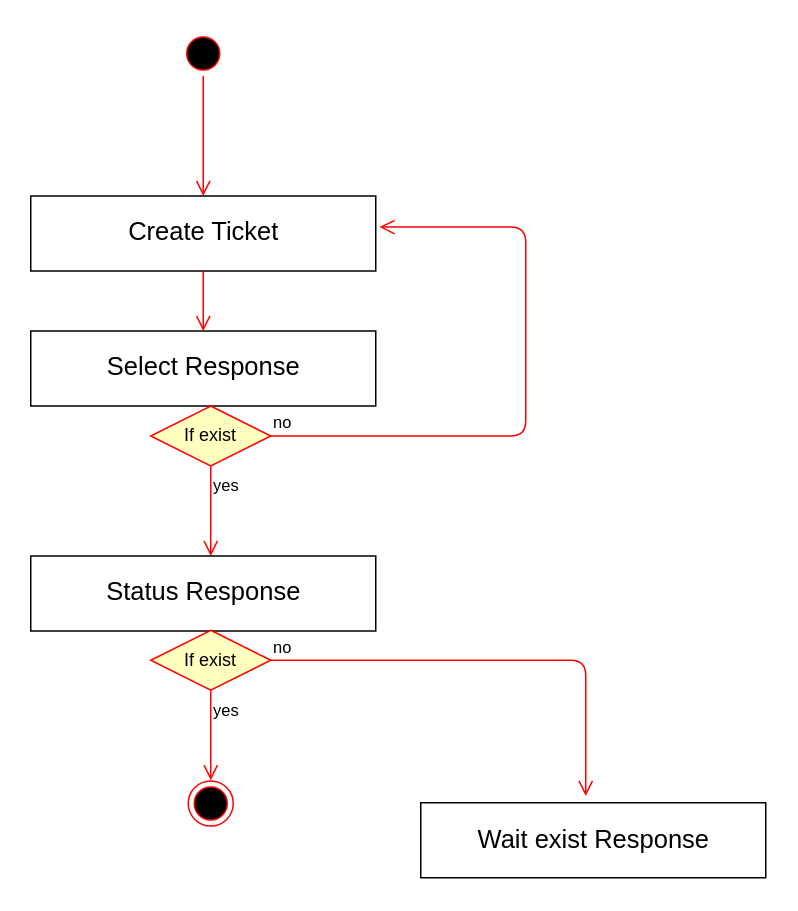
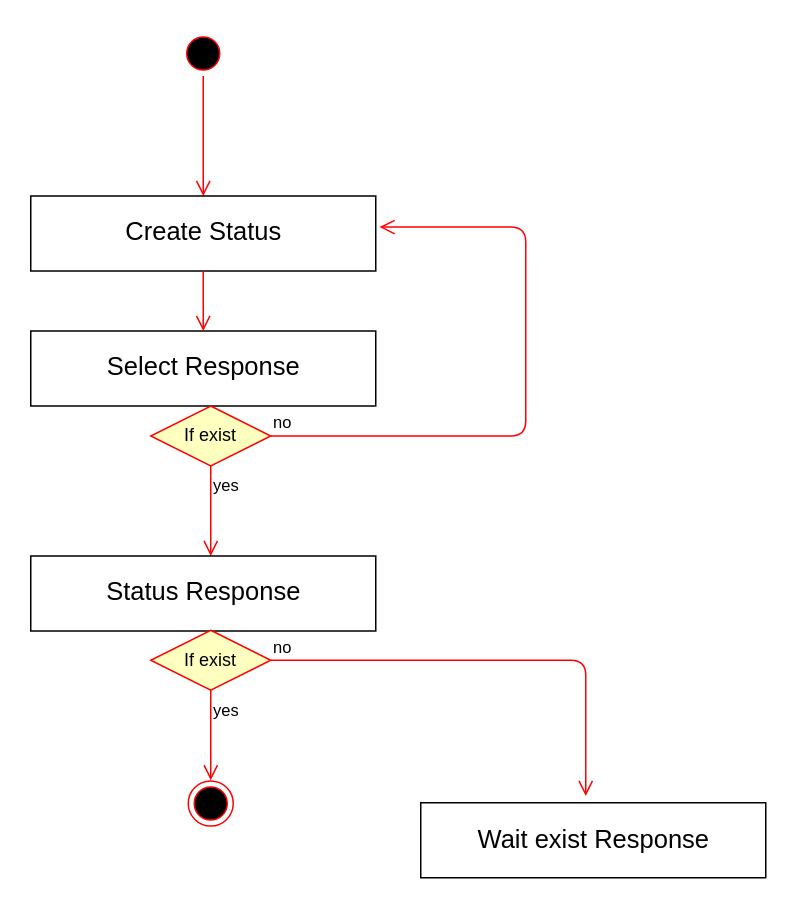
(204, 233) -> (204, 233)
